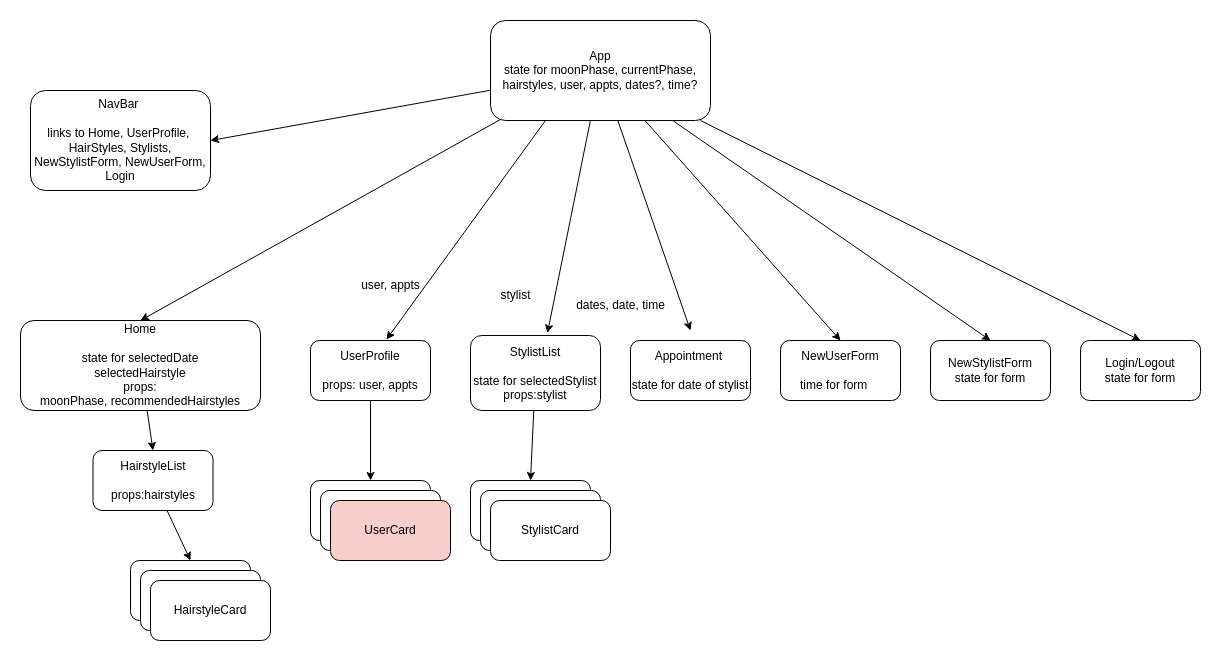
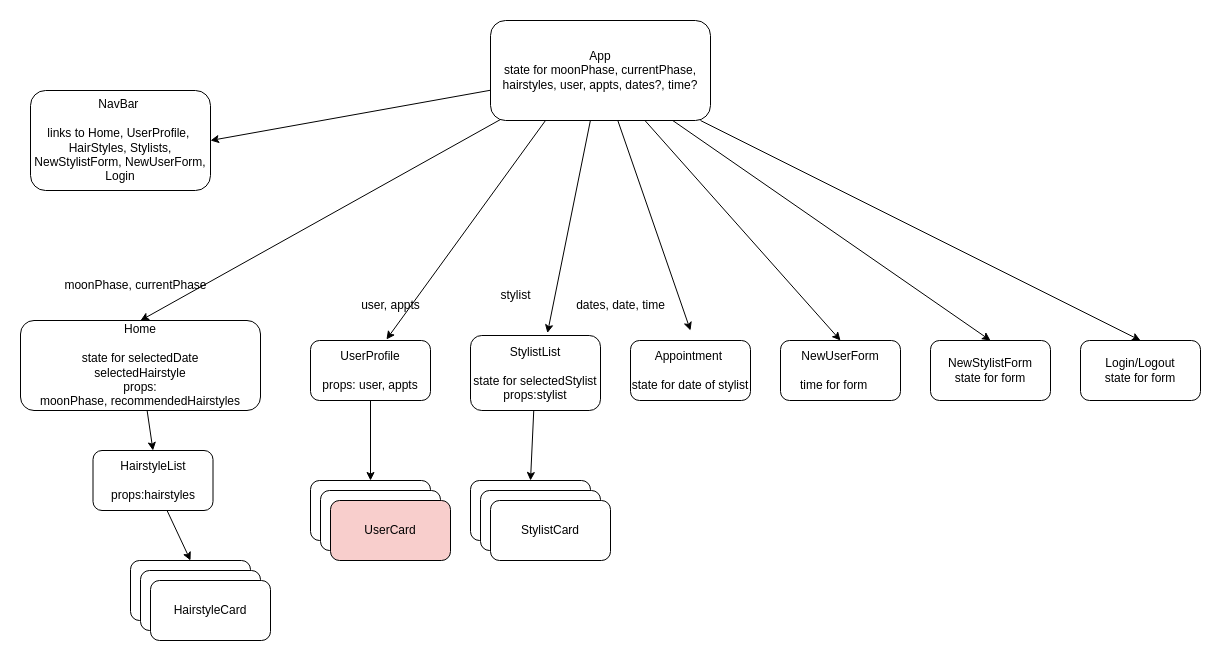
none -> (136, 286)
(391, 286) -> (391, 306)
